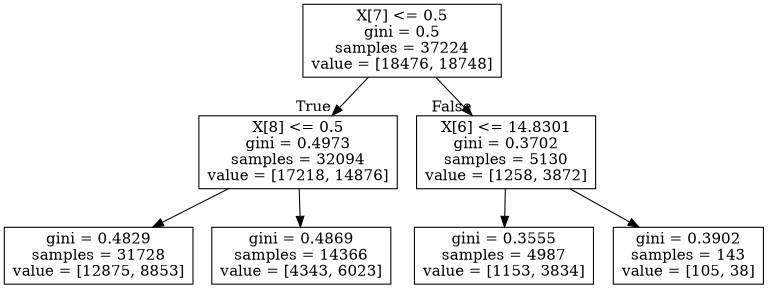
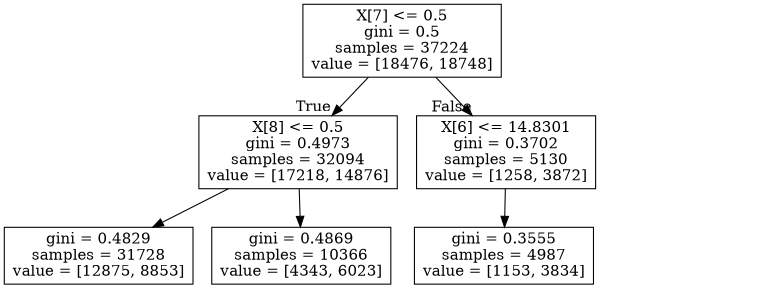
(301, 256) -> (301, 256)
(688, 256) -> none
